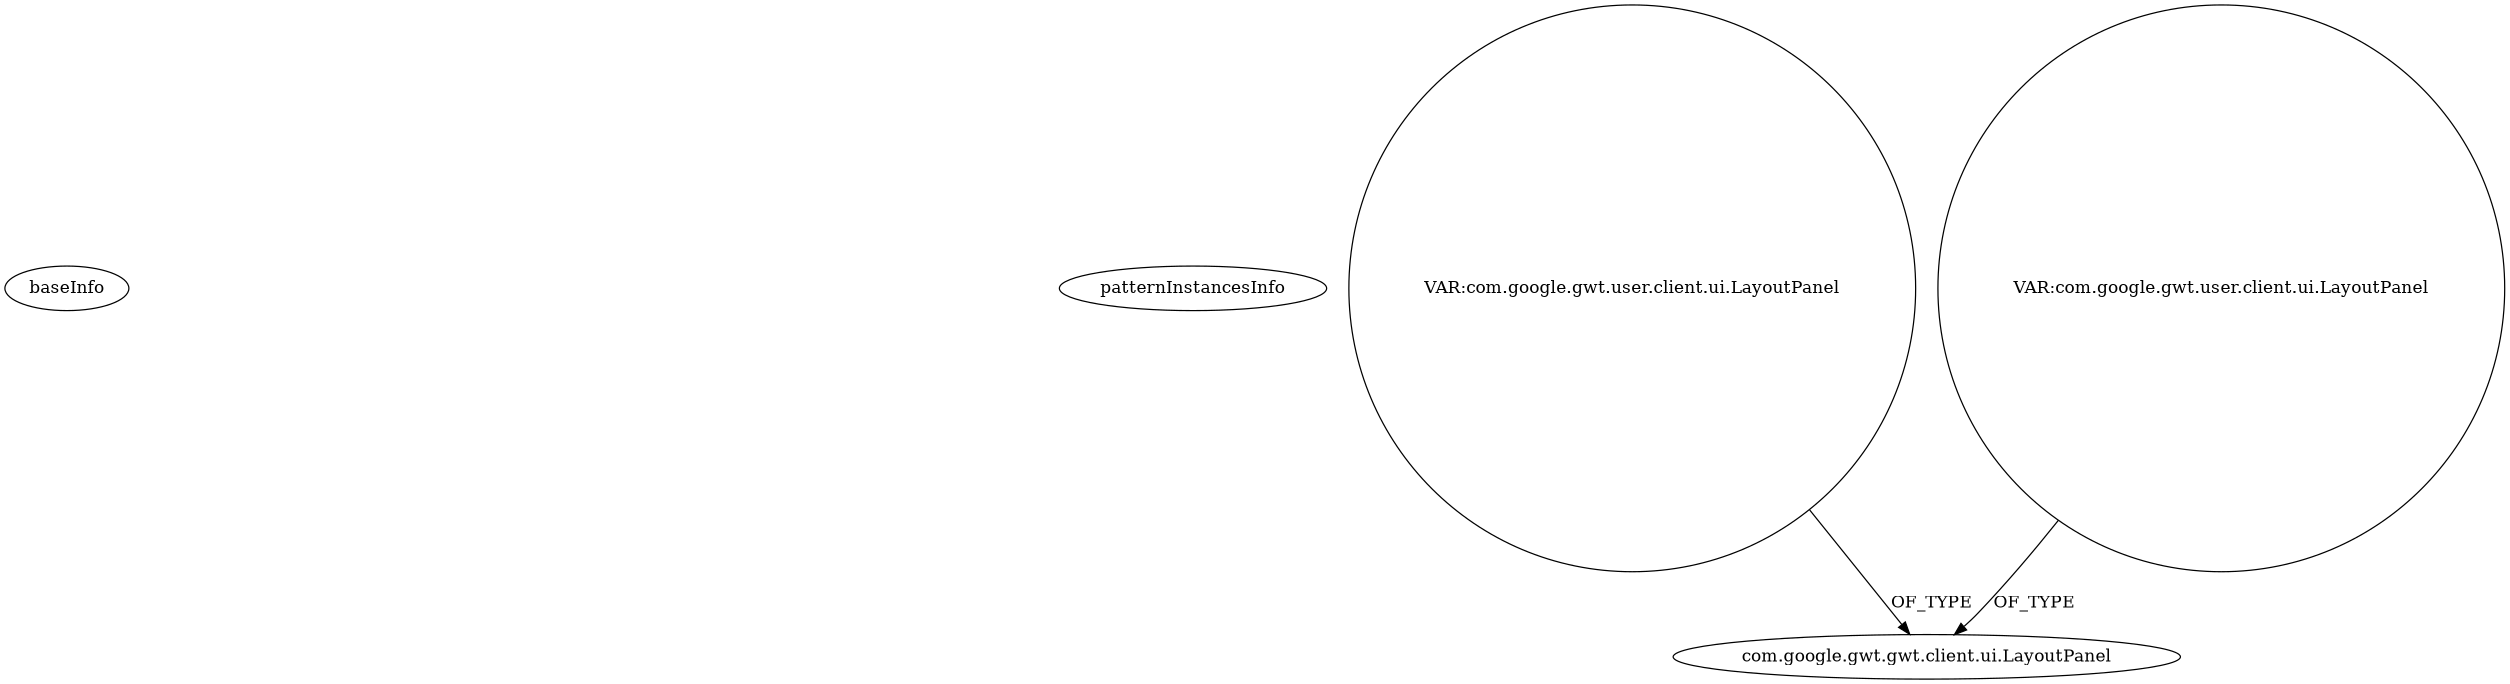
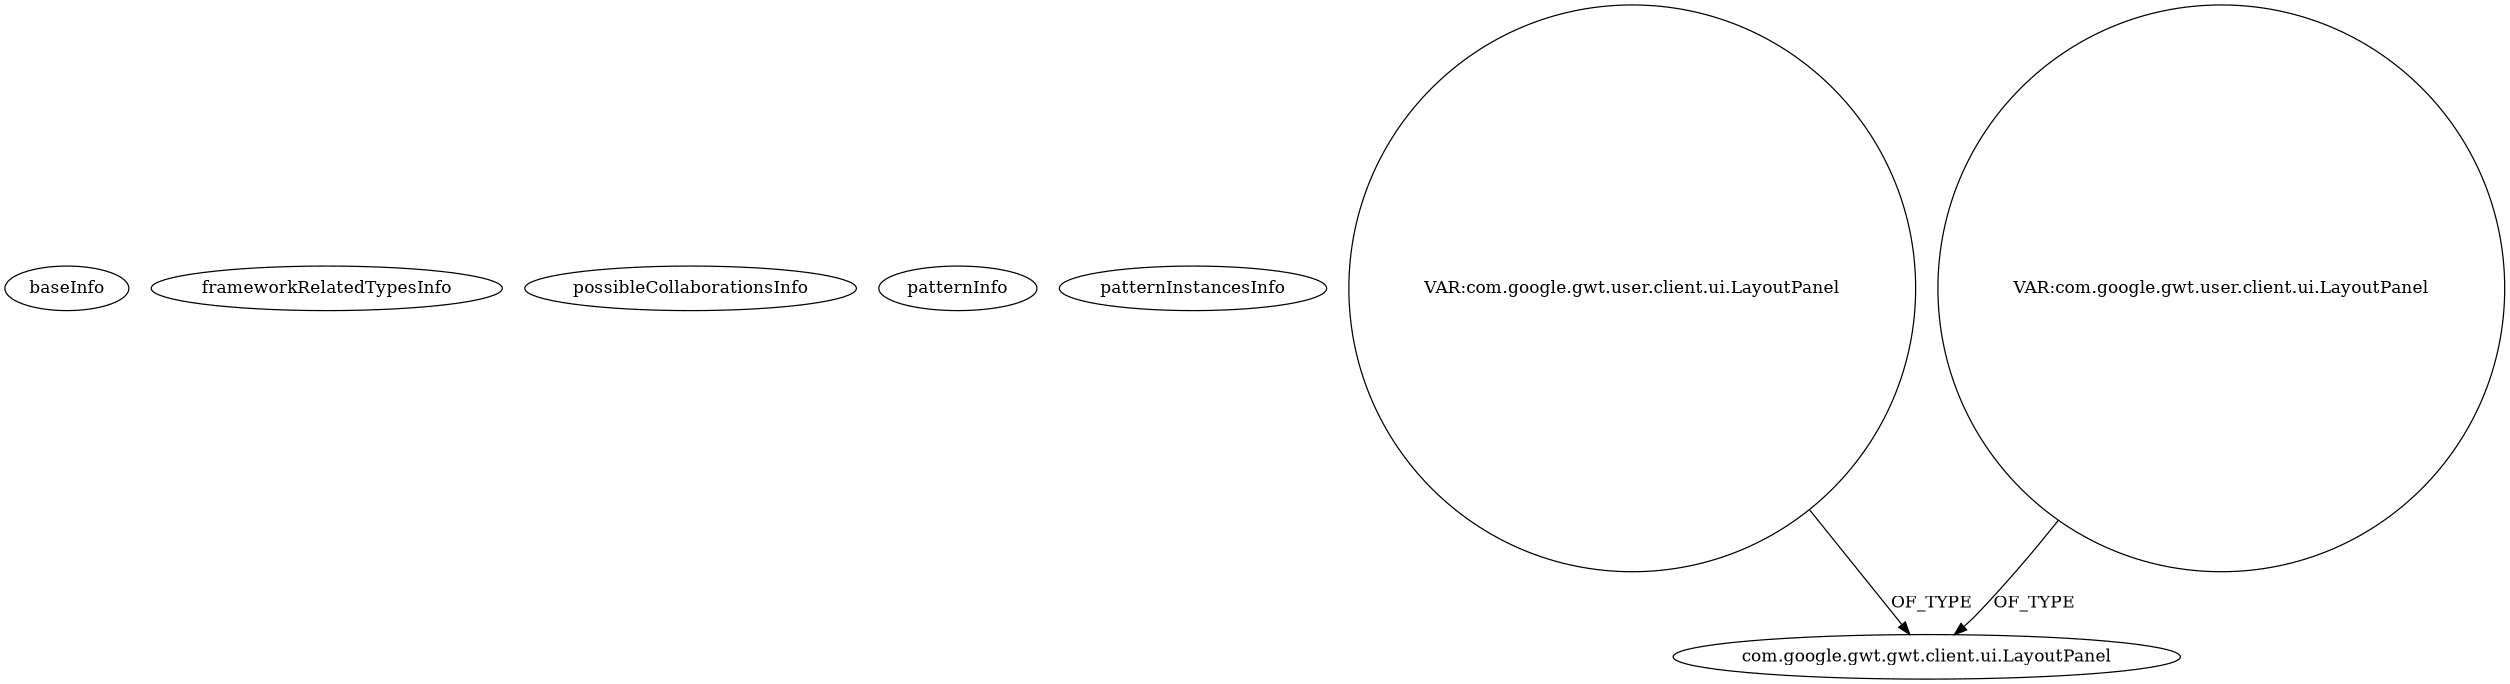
none -> (327, 288)
none -> (691, 288)
none -> (958, 288)
